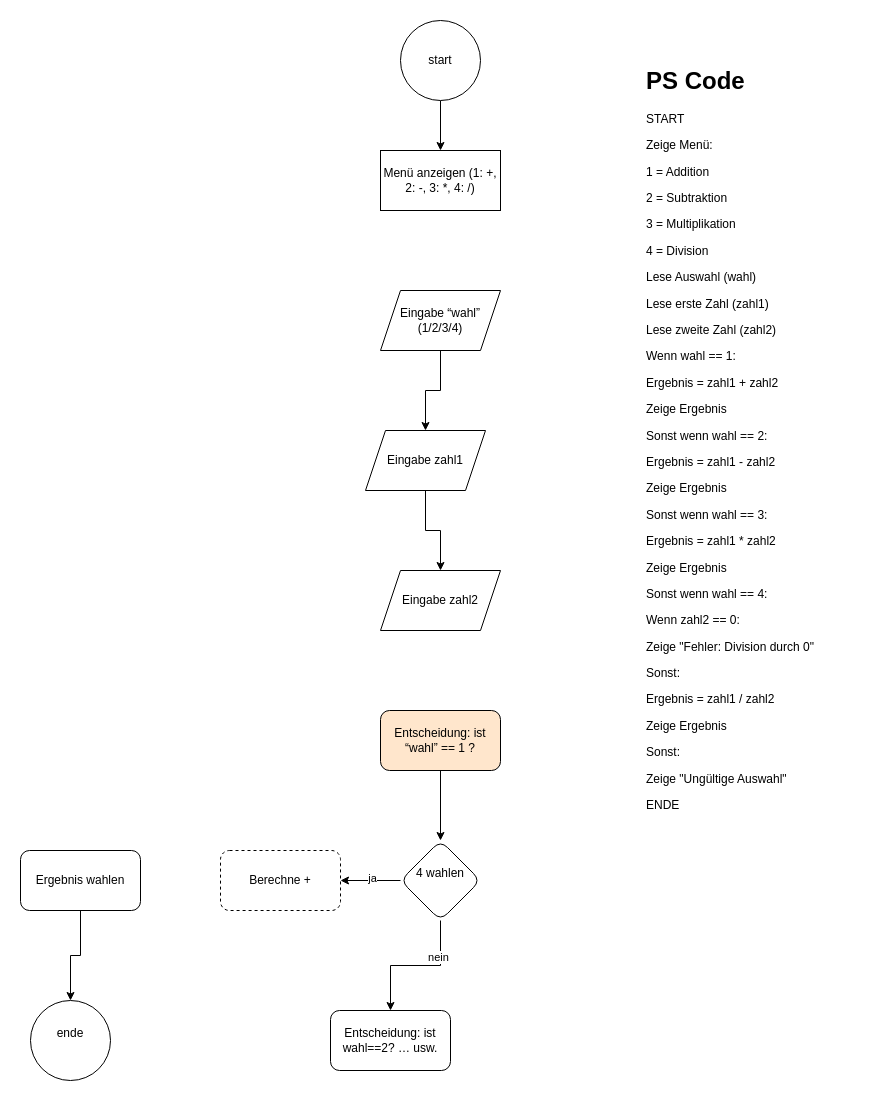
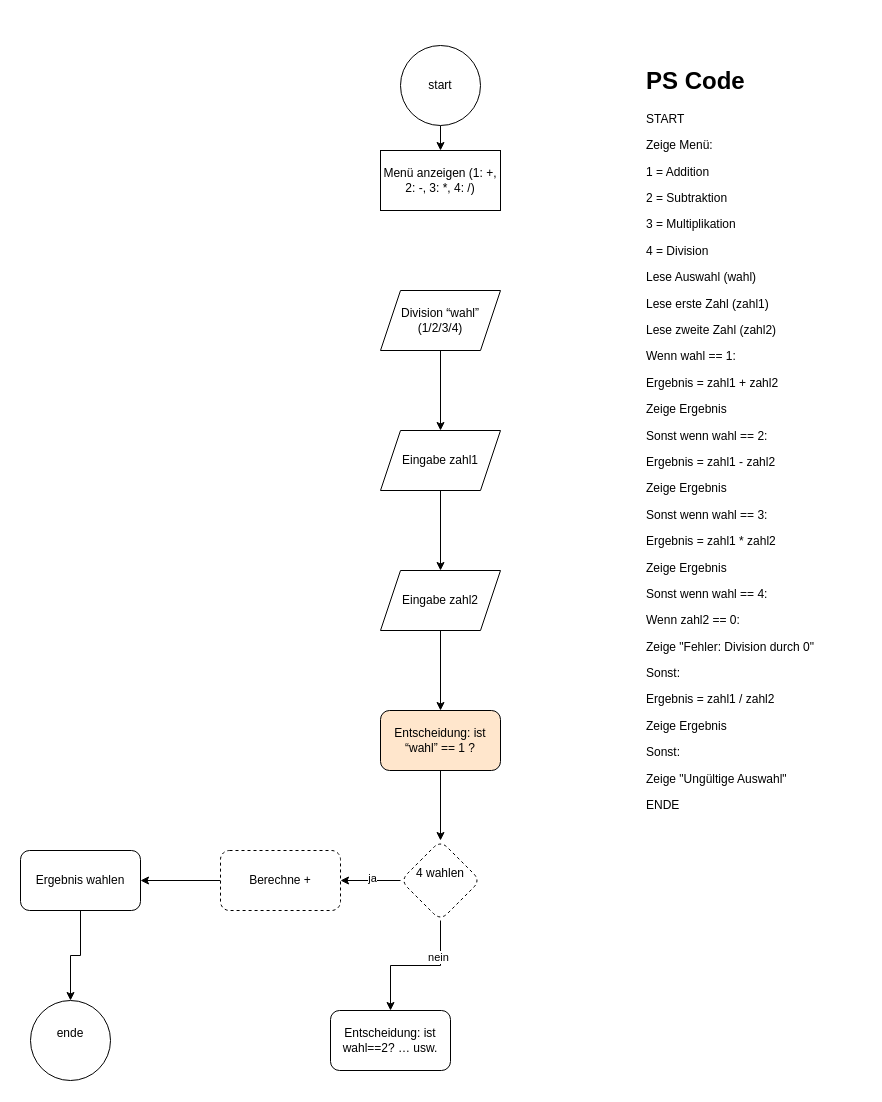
(441, 61) -> (441, 86)
(441, 321) -> (441, 321)
(426, 461) -> (441, 461)
none -> (441, 667)
none -> (184, 881)
(441, 881) -> (441, 881)
